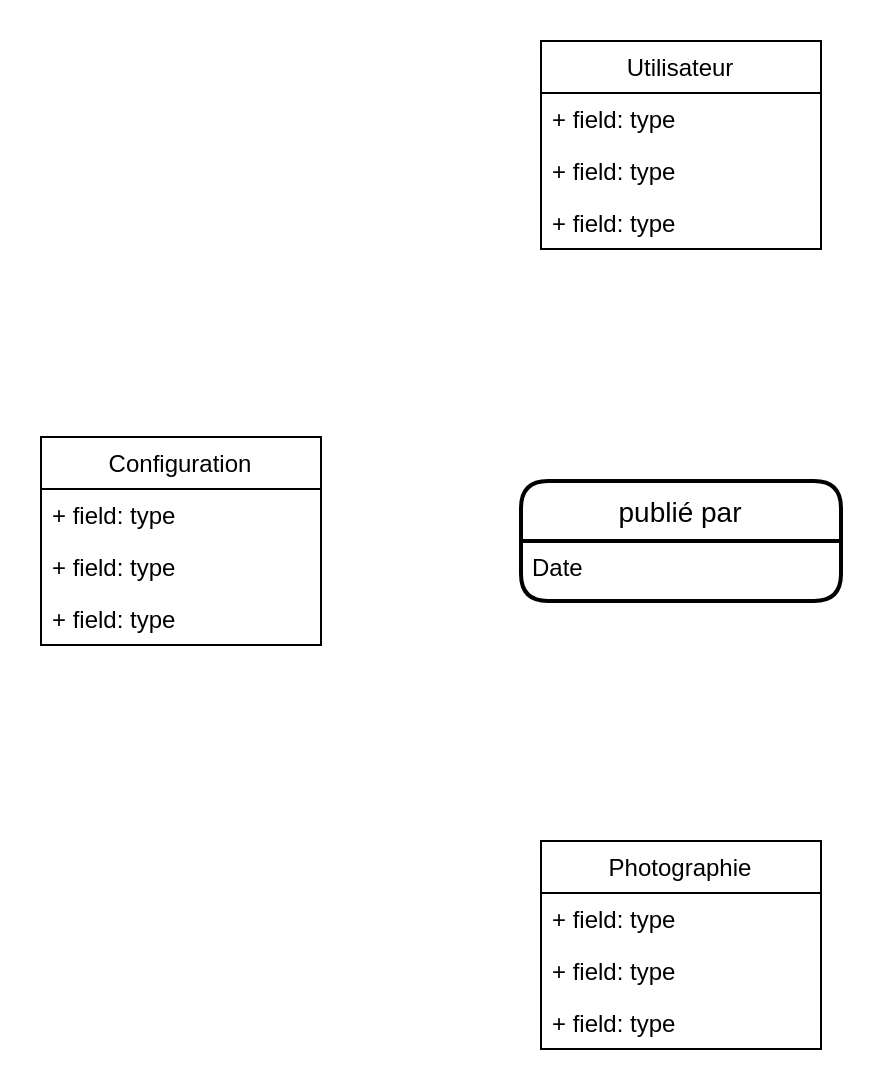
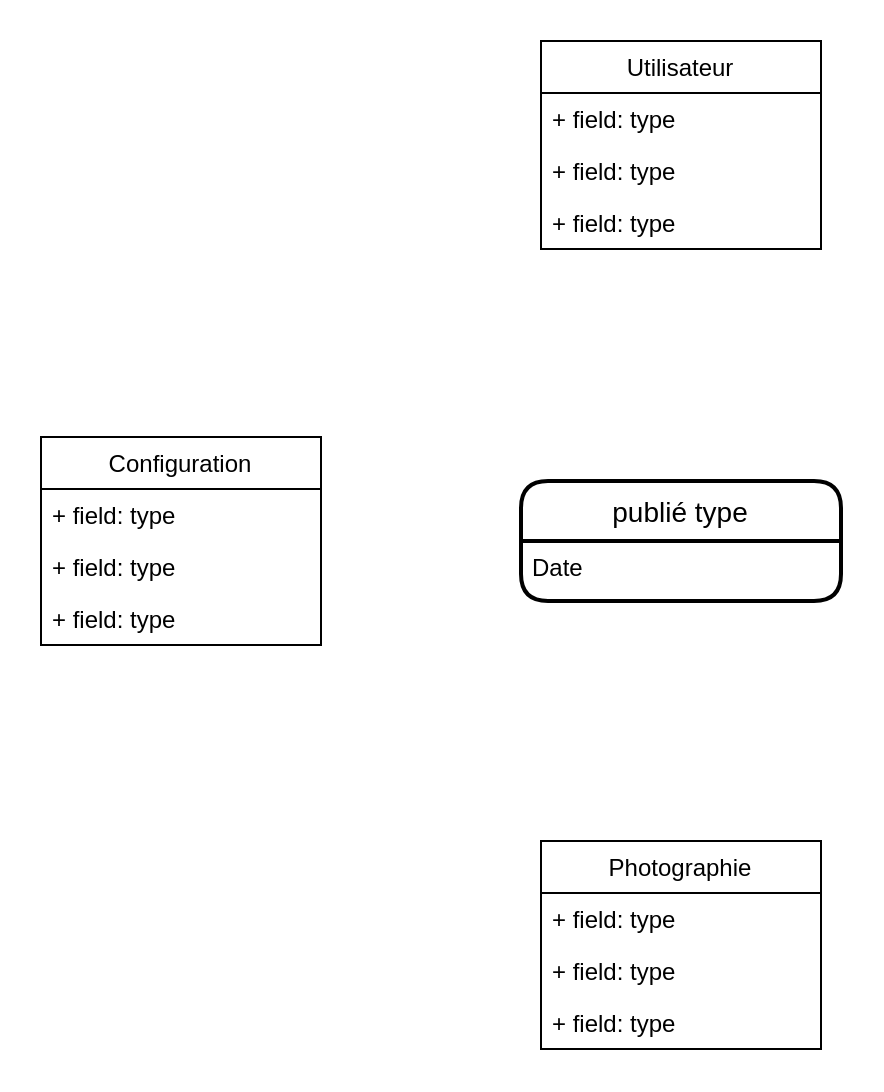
(680, 513) -> (680, 513)
